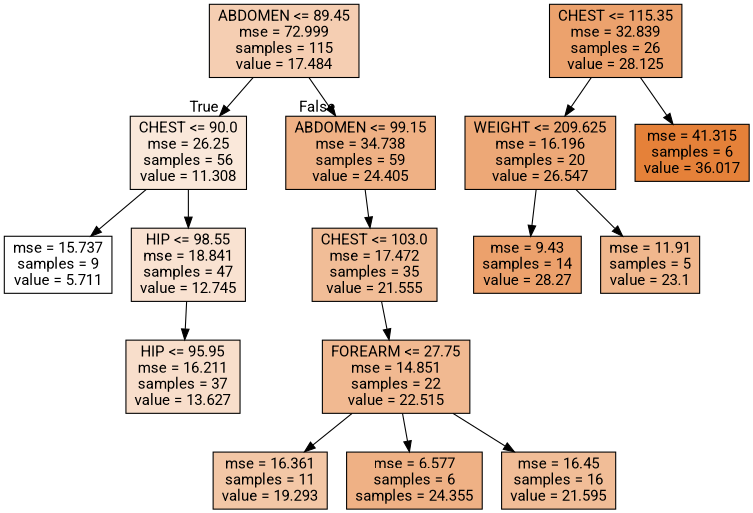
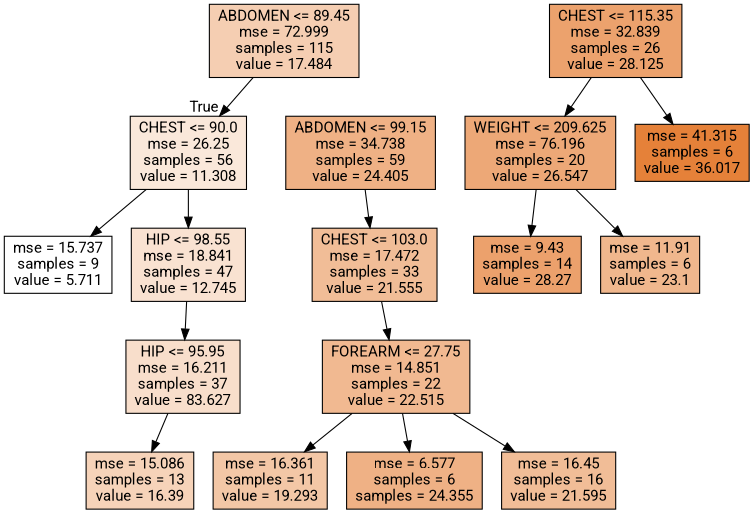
(319, 92) -> none
(540, 153) -> (540, 153)
(375, 265) -> (375, 265)
(650, 265) -> (650, 265)
(183, 377) -> (183, 377)
none -> (140, 481)
